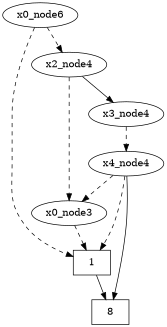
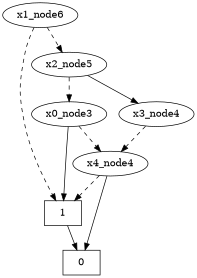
(40, 15) -> (40, 15)
(69, 65) -> (69, 65)
(100, 186) -> (88, 136)
(79, 235) -> (66, 160)
(110, 312) -> (82, 263)
